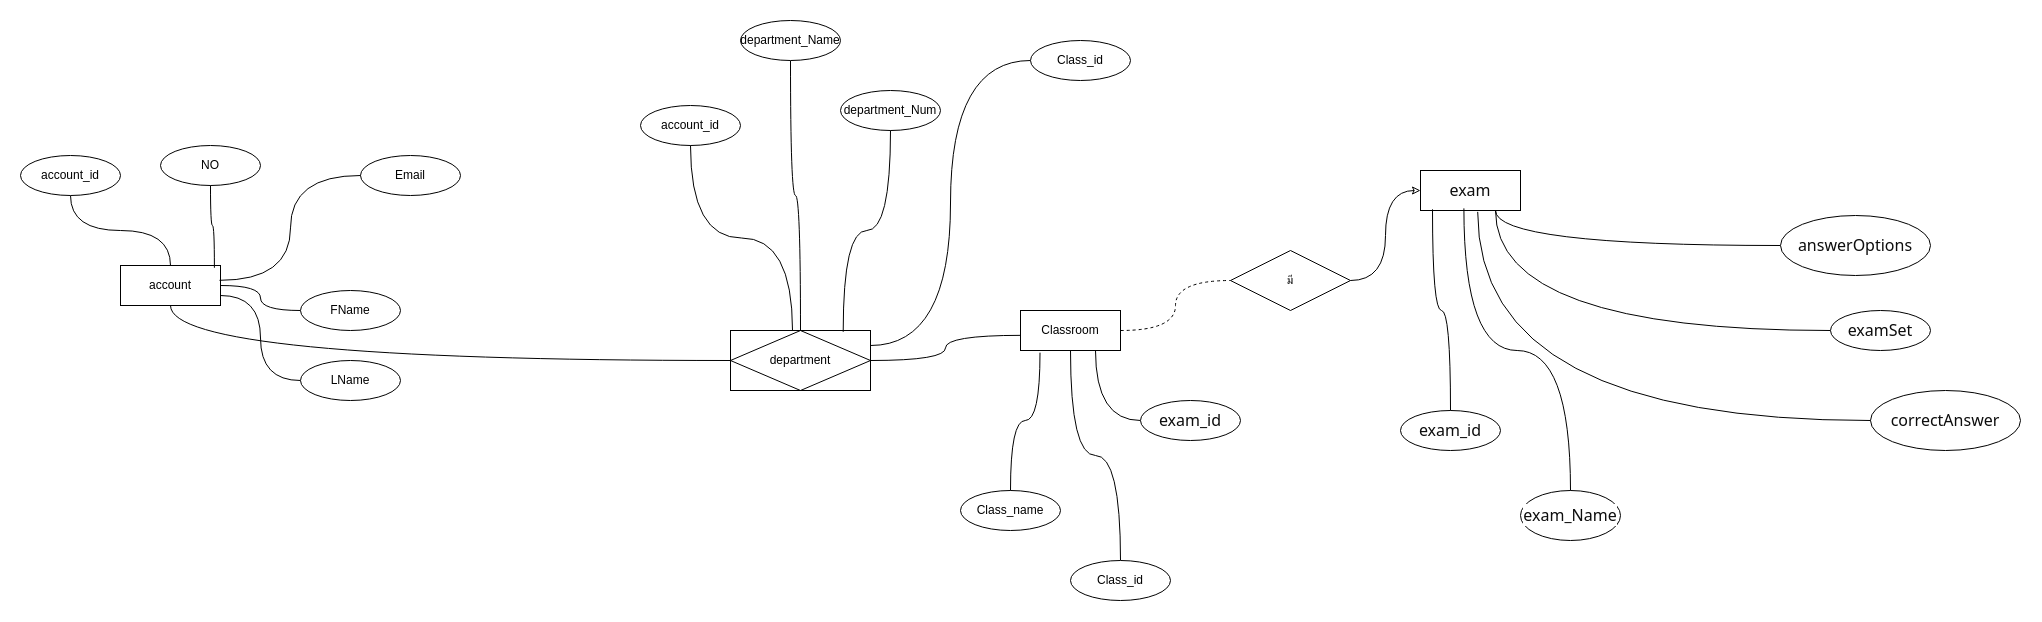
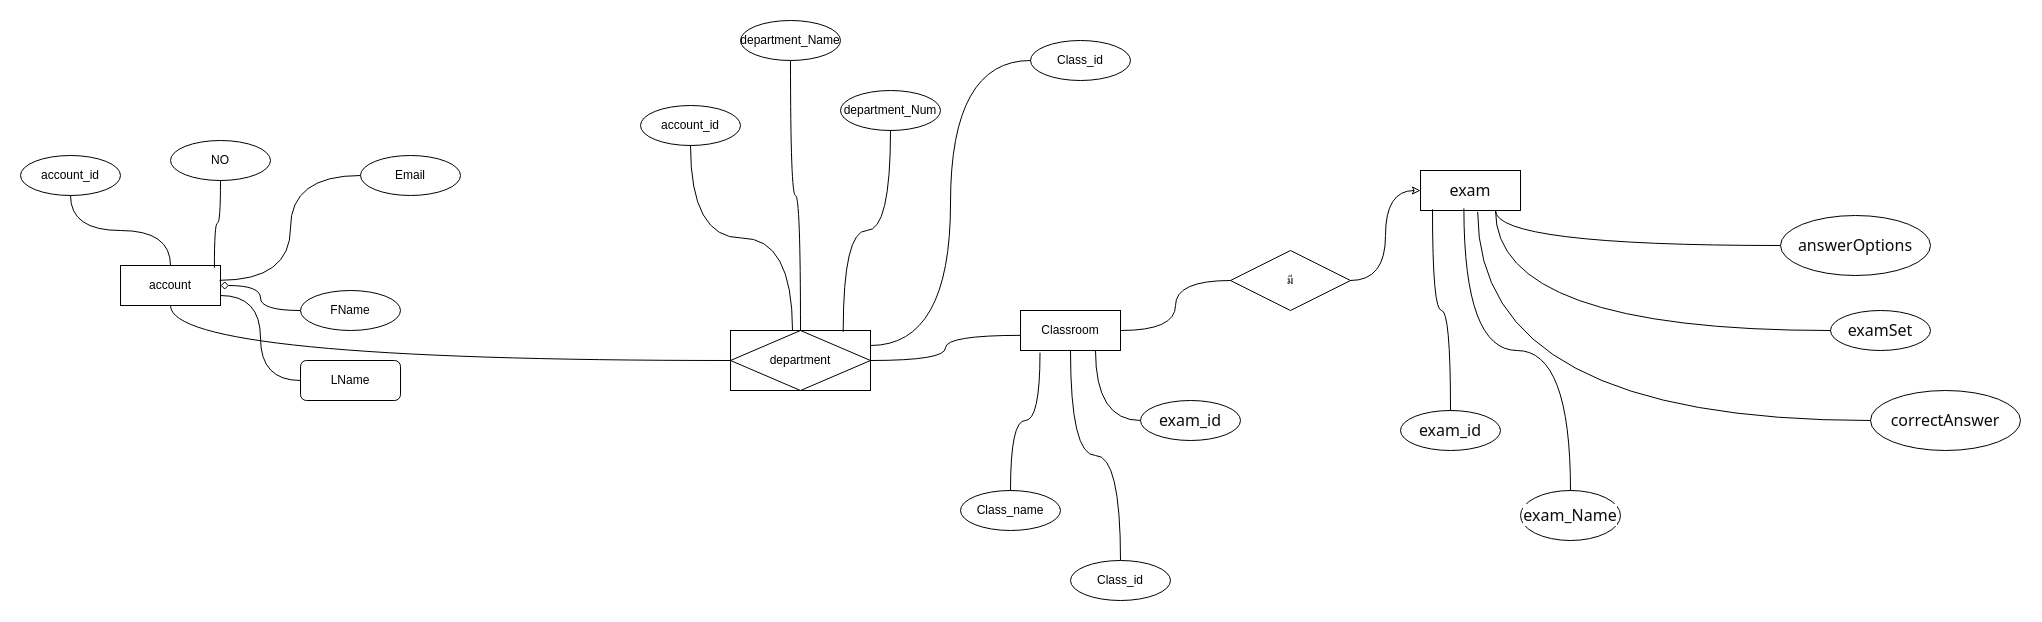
(211, 166) -> (221, 161)
(225, 286) -> (245, 287)
(1176, 306) -> (1176, 306)
(351, 381) -> (351, 381)
